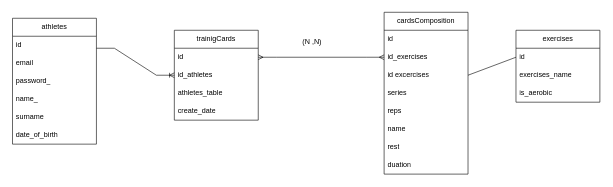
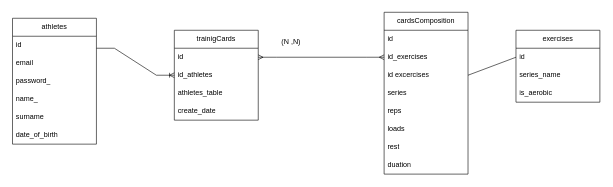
(312, 42) -> (291, 42)
(547, 75) -> (541, 75)
(396, 129) -> (397, 129)
